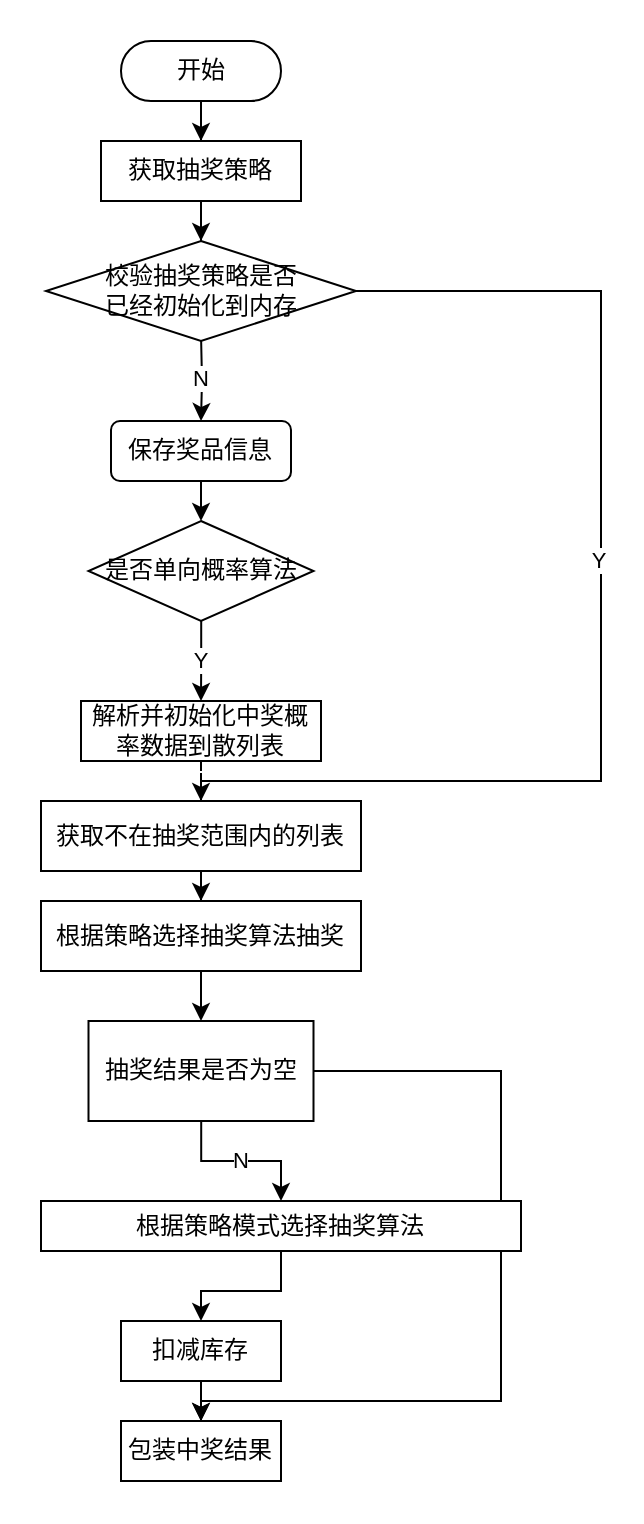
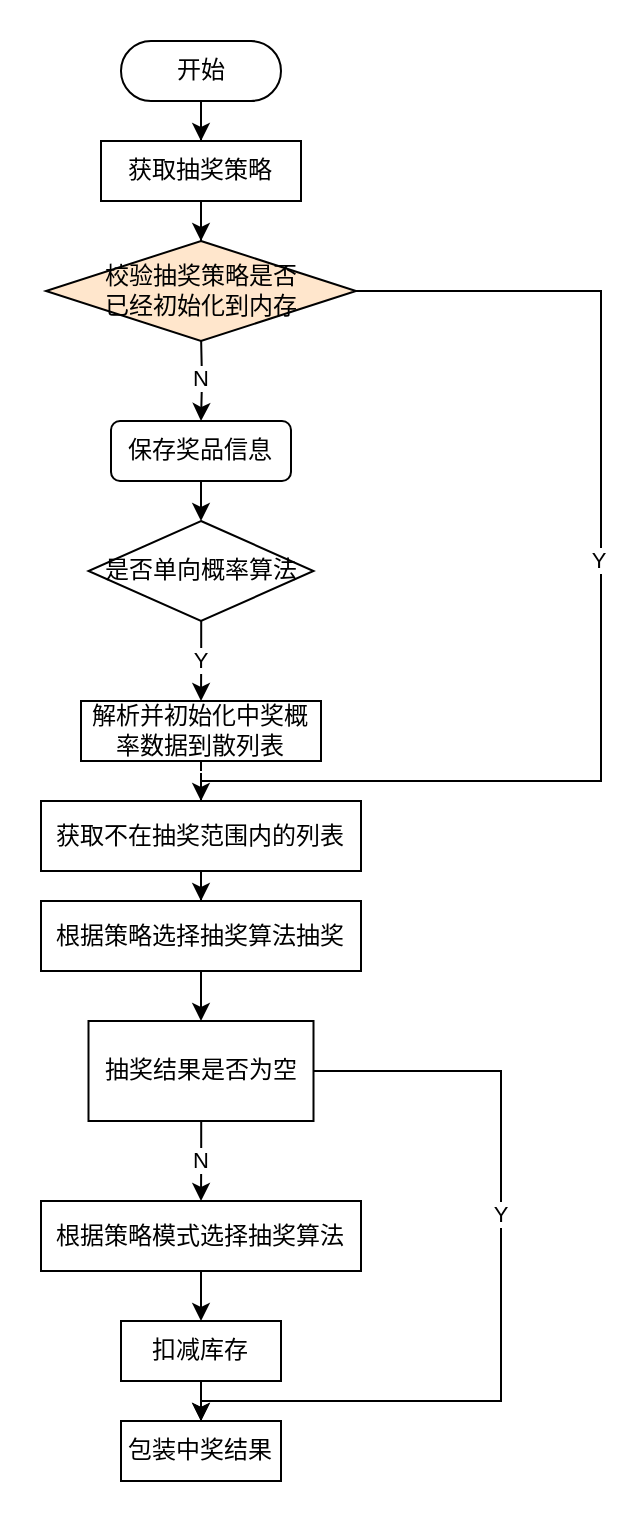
(201, 291) -> (201, 291)
(281, 1226) -> (201, 1236)
